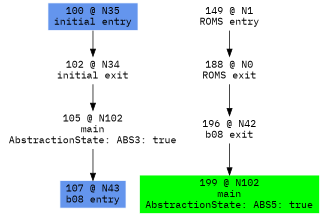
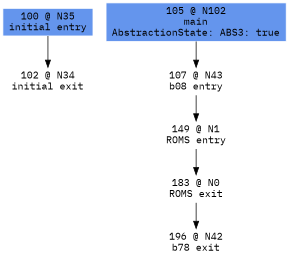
(230, 70) -> (196, 189)
(93, 94) -> none
none -> (196, 105)
(93, 130) -> (196, 22)
(230, 130) -> (196, 243)
(93, 194) -> (196, 81)
(230, 194) -> none
